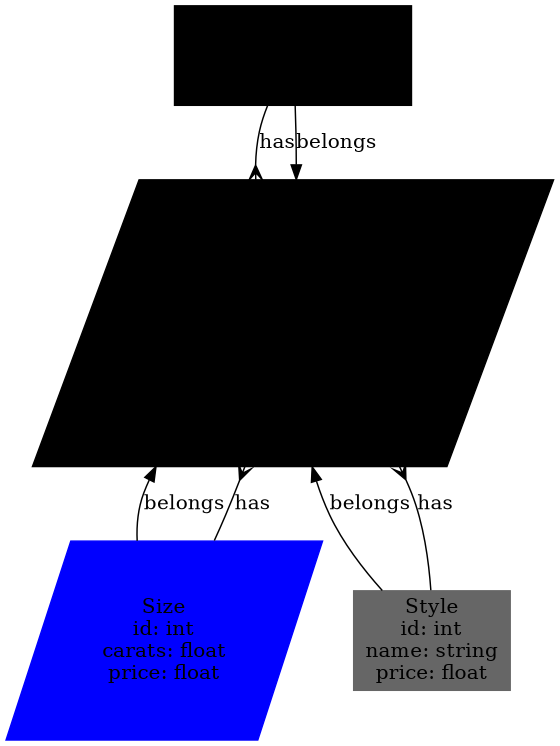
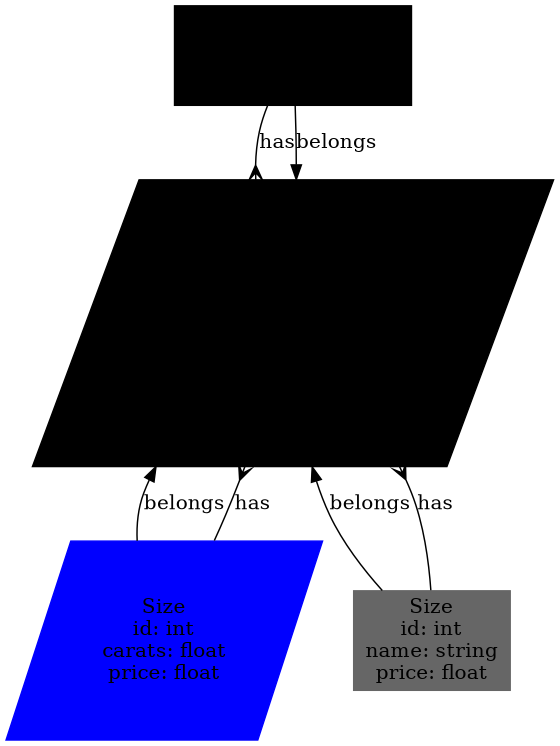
(432, 641) -> (432, 641)
